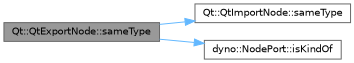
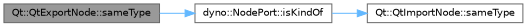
(172, 23) -> (345, 13)
